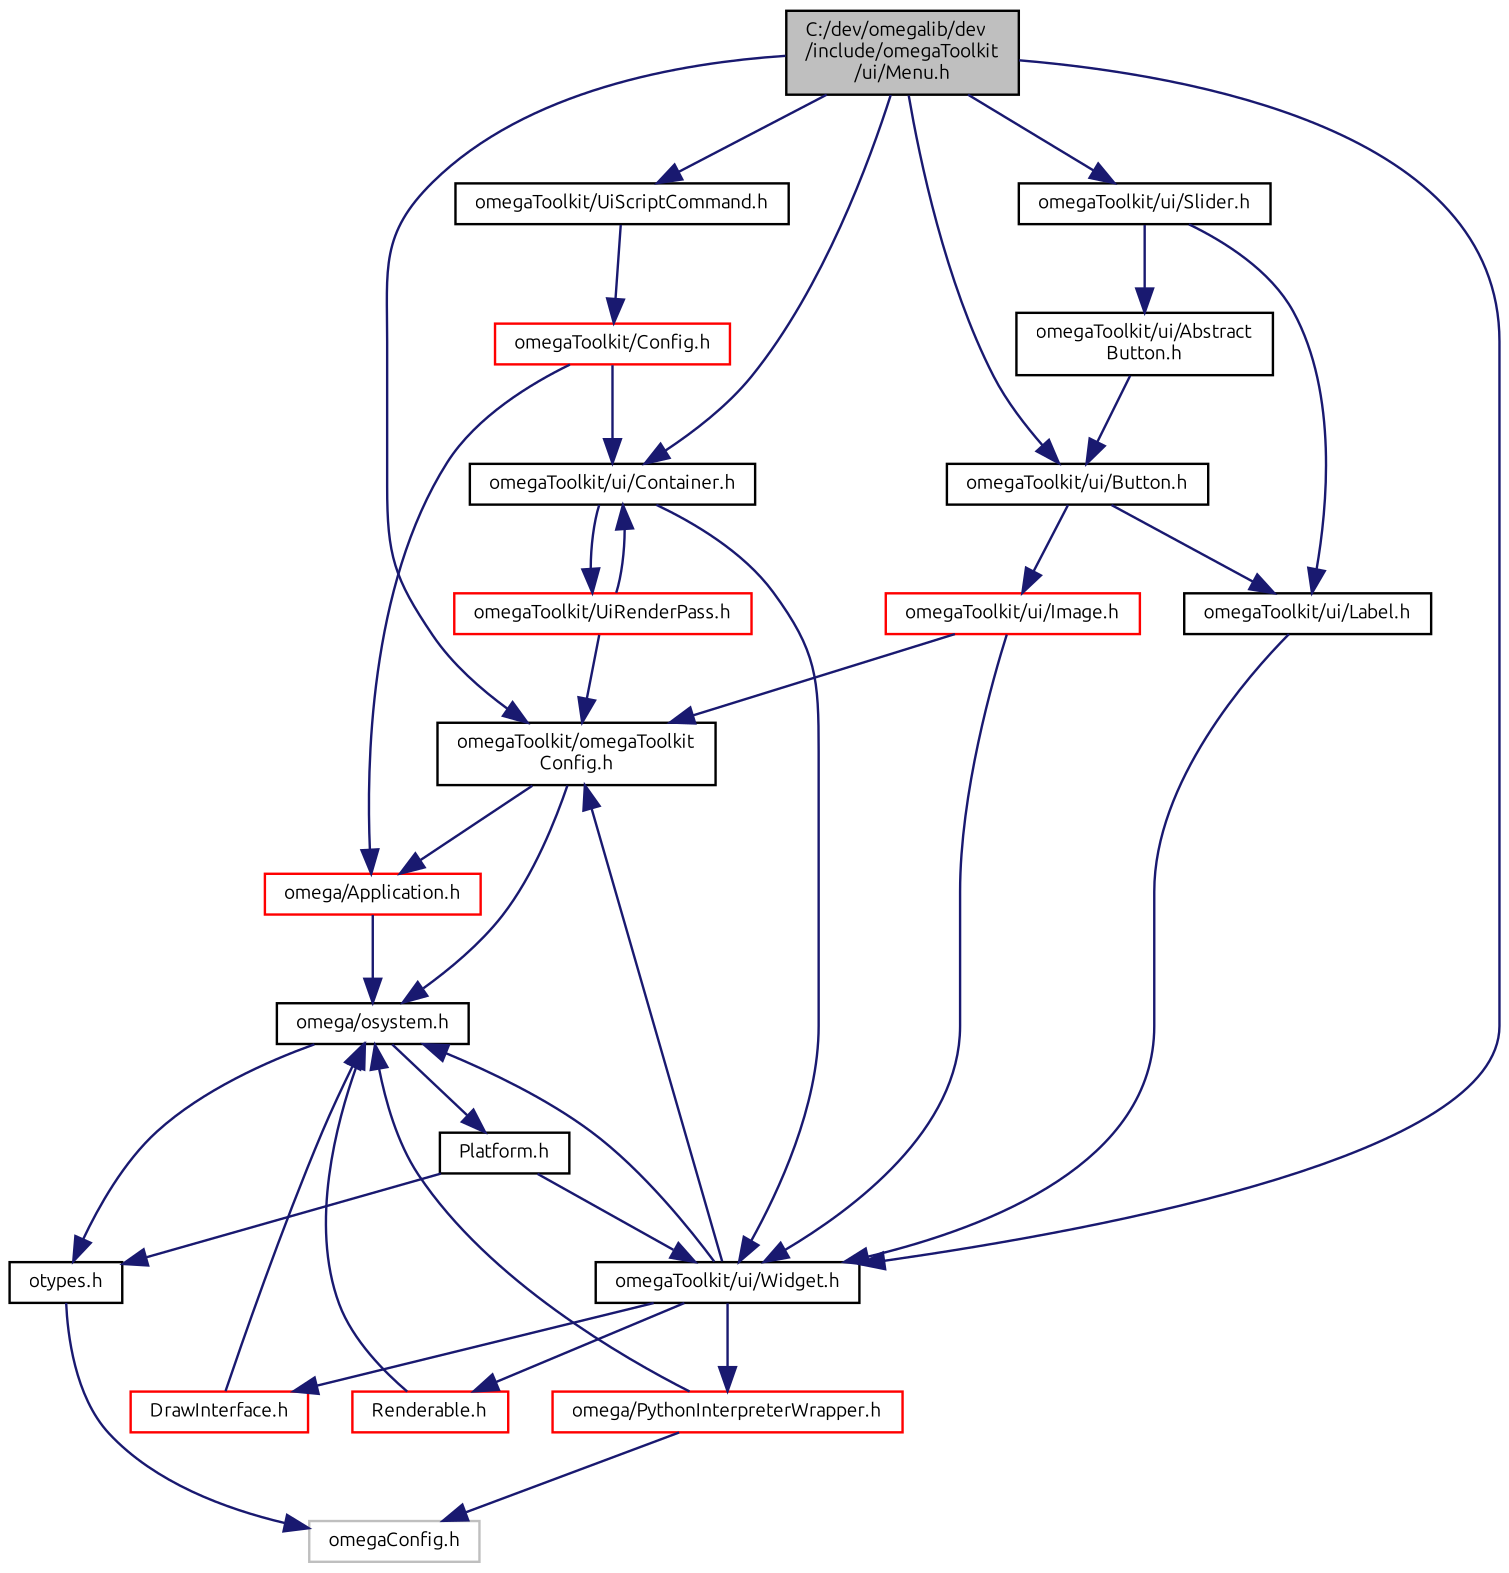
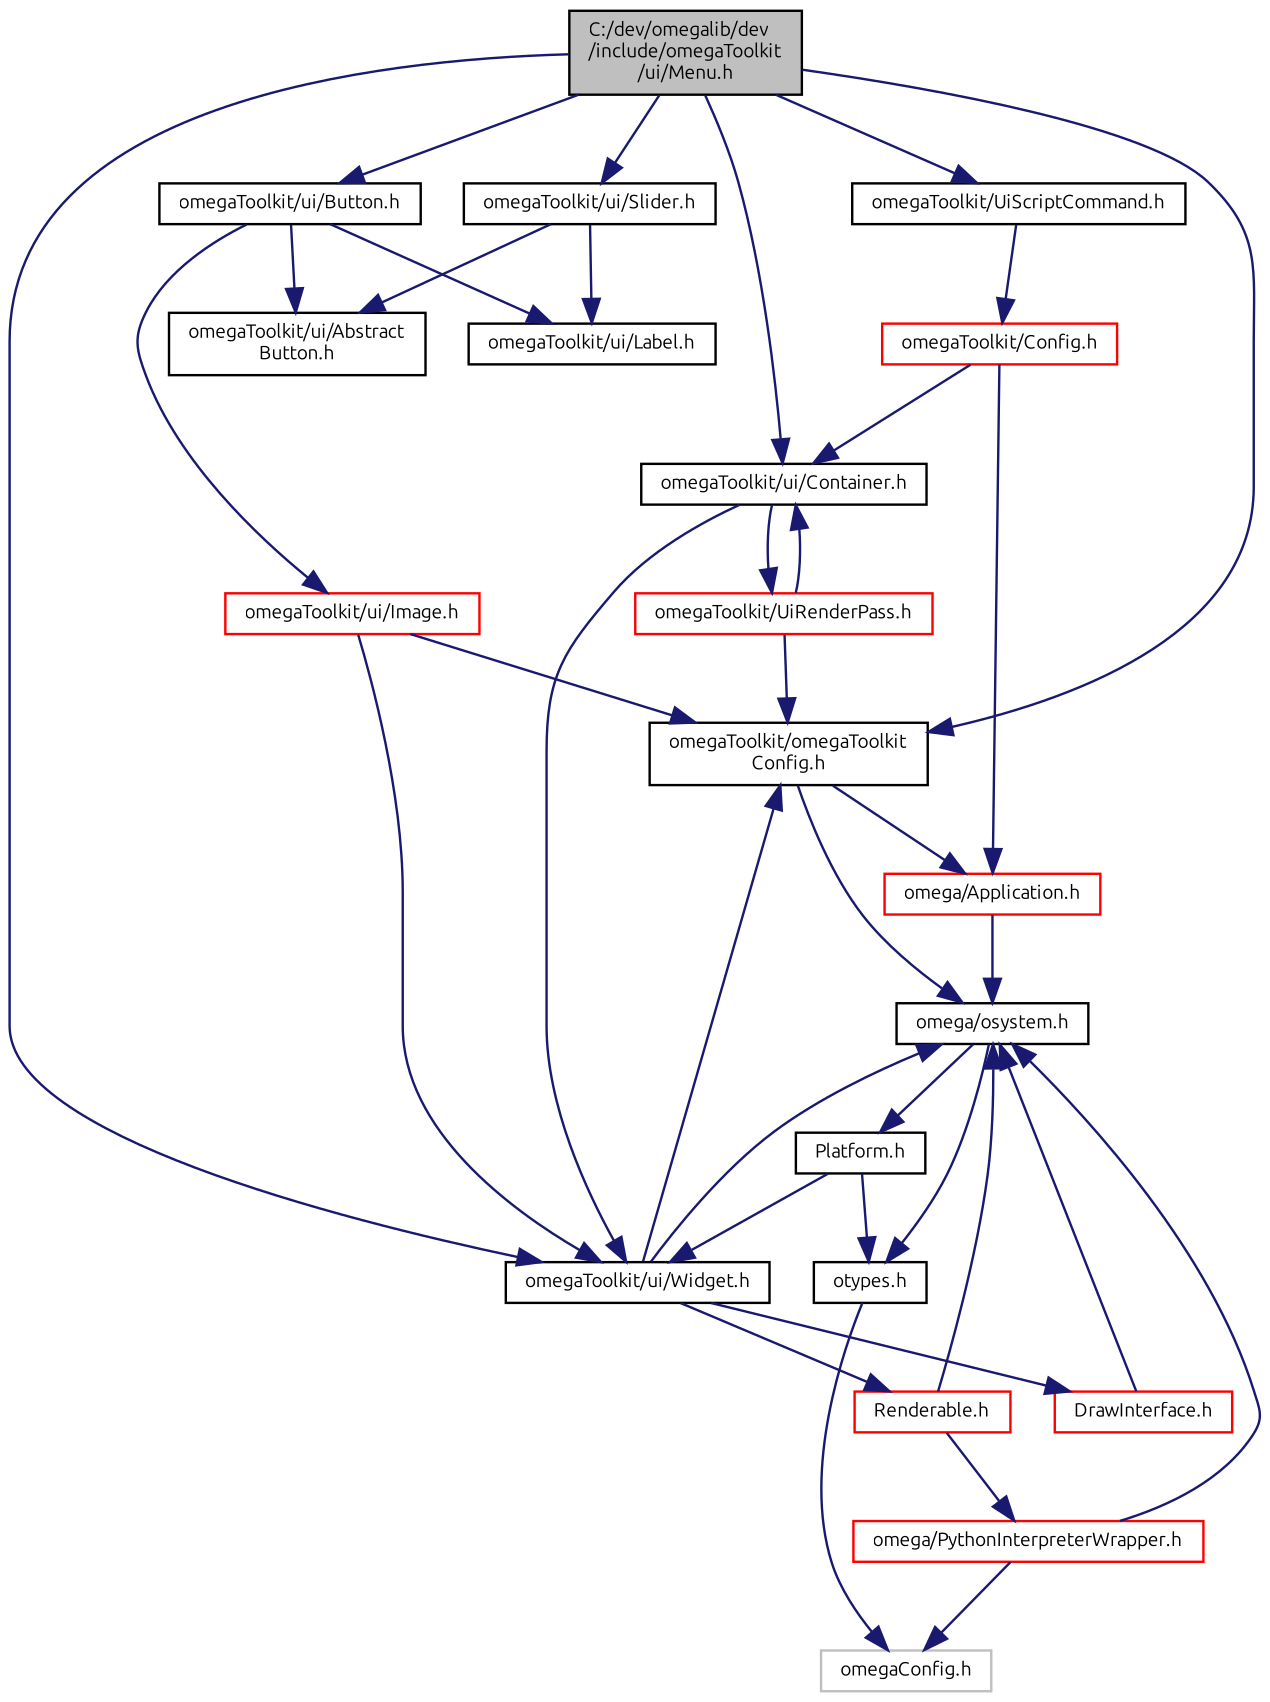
(1114, 409) -> (293, 256)
(1154, 1008) -> none
(728, 1335) -> (973, 1467)
